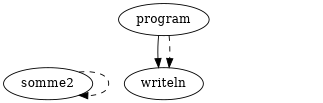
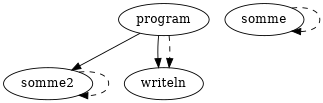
none -> (264, 20)
none -> (110, 50)
